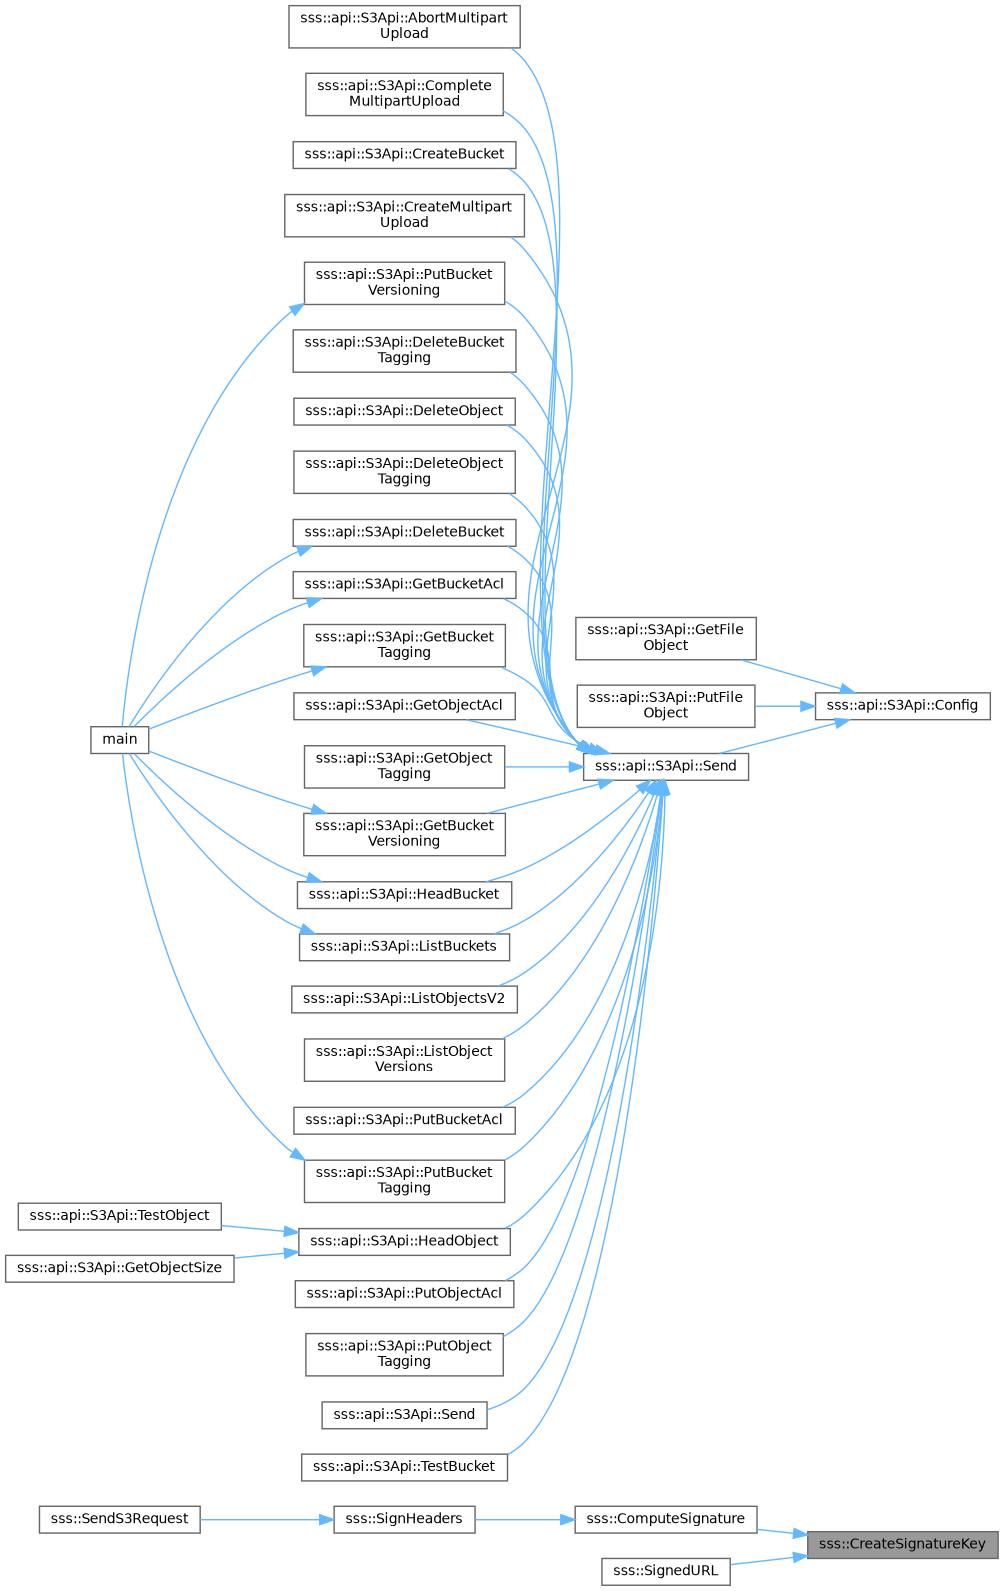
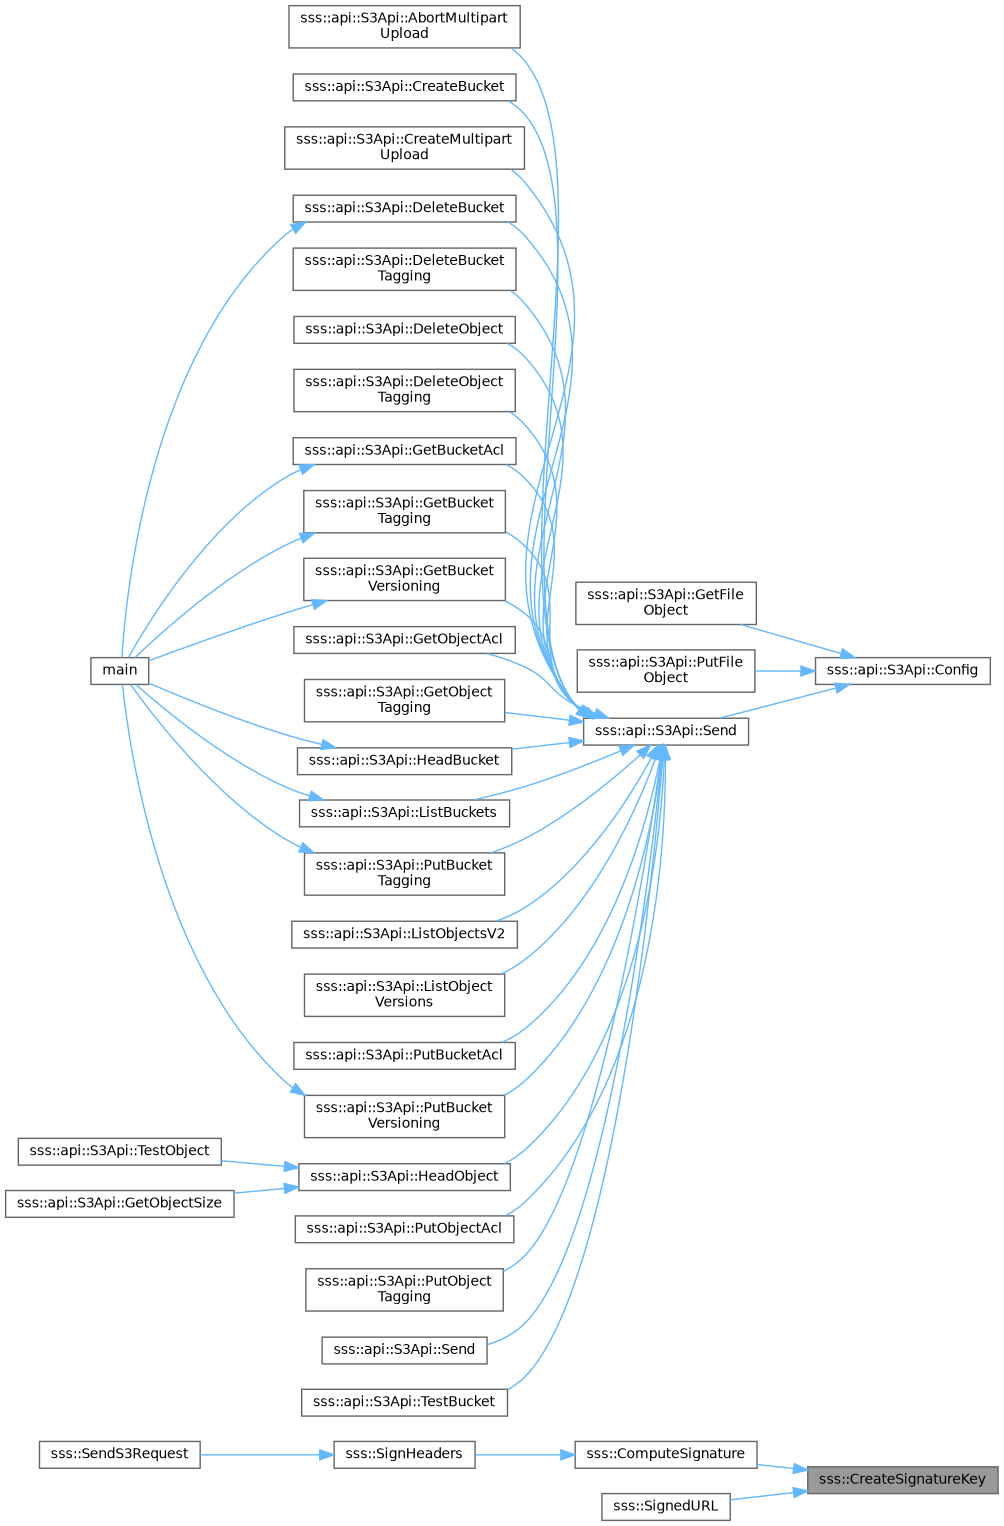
(405, 94) -> none
